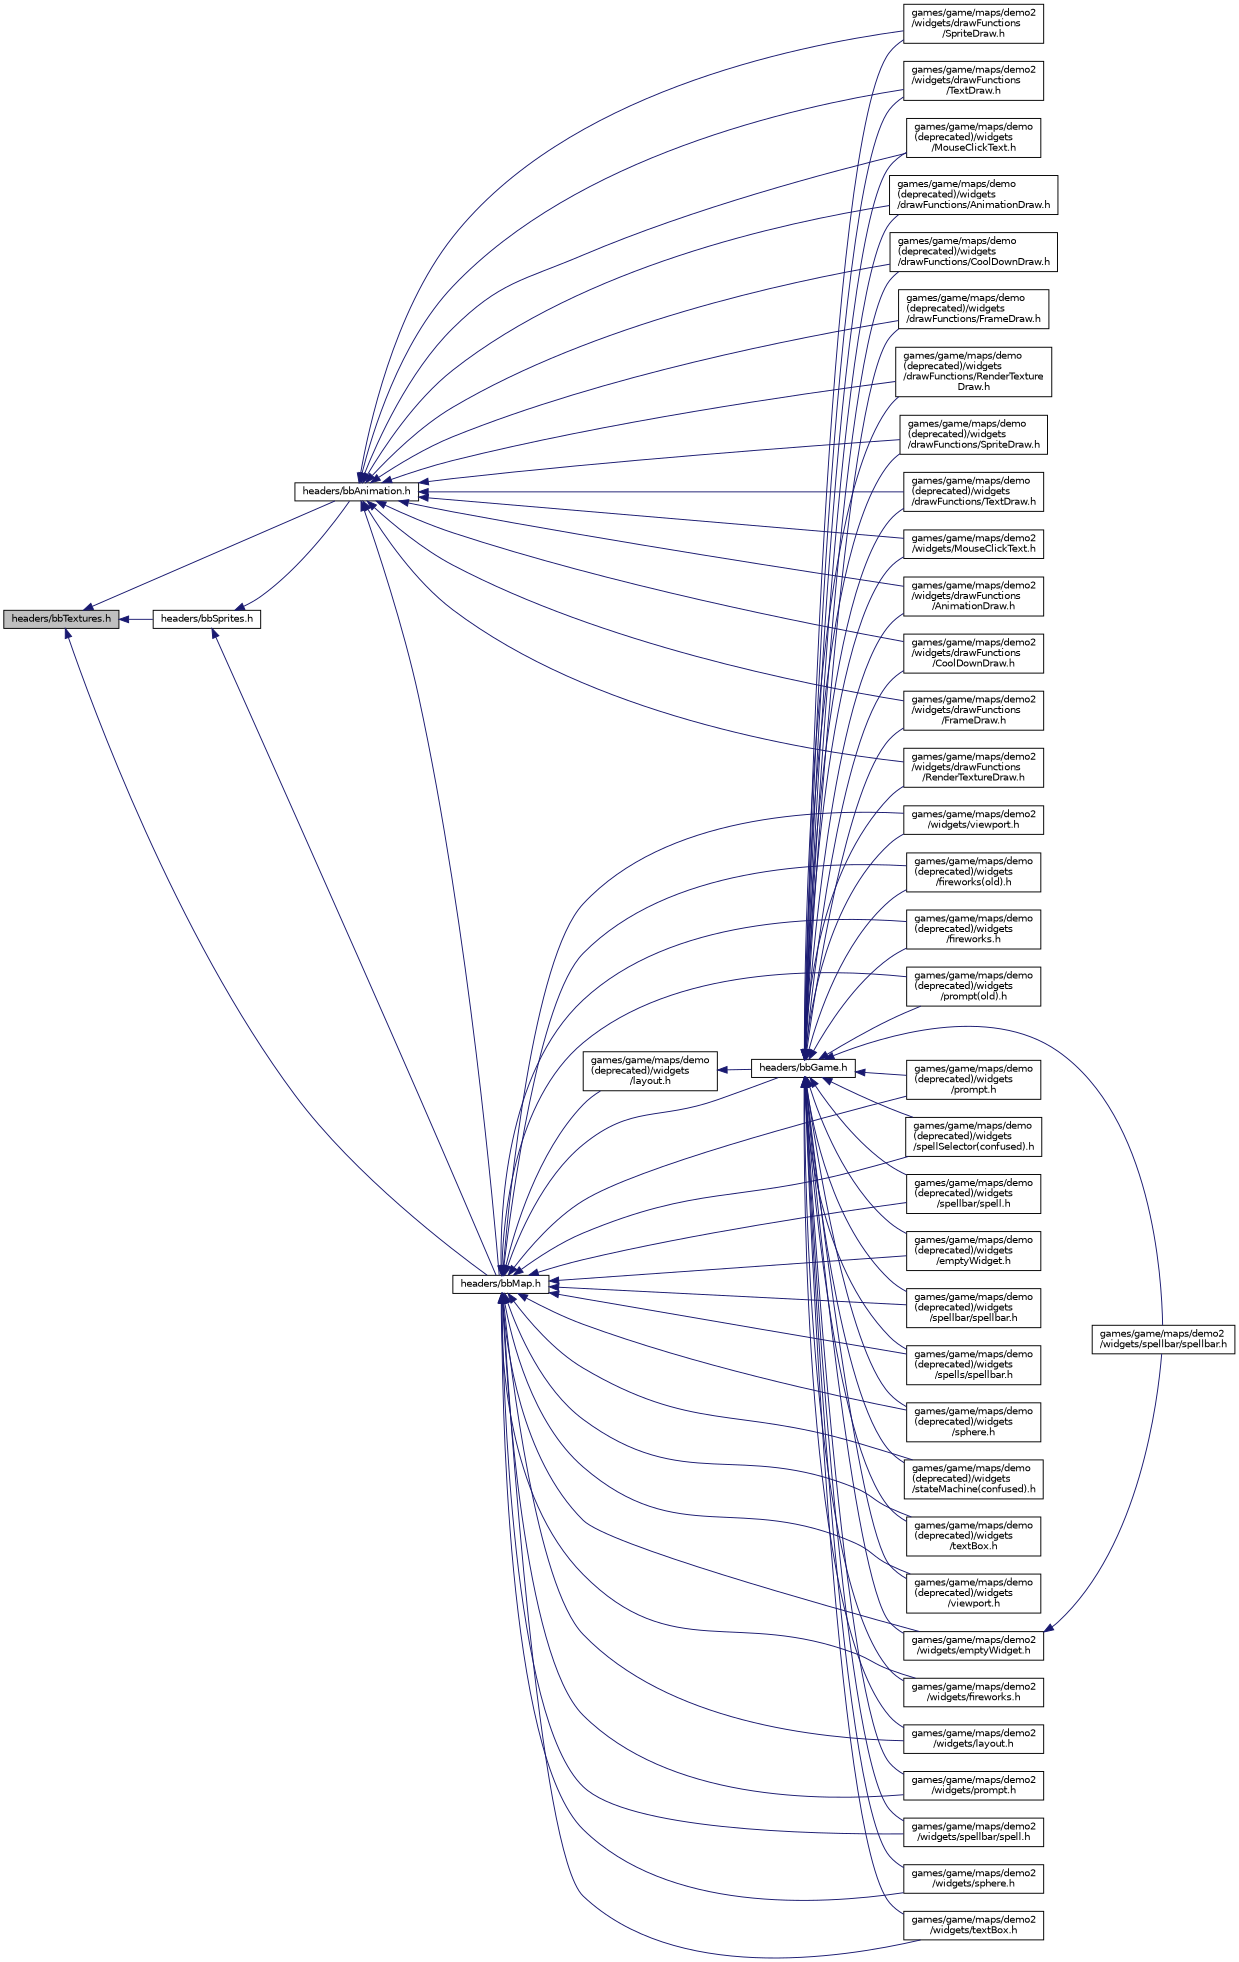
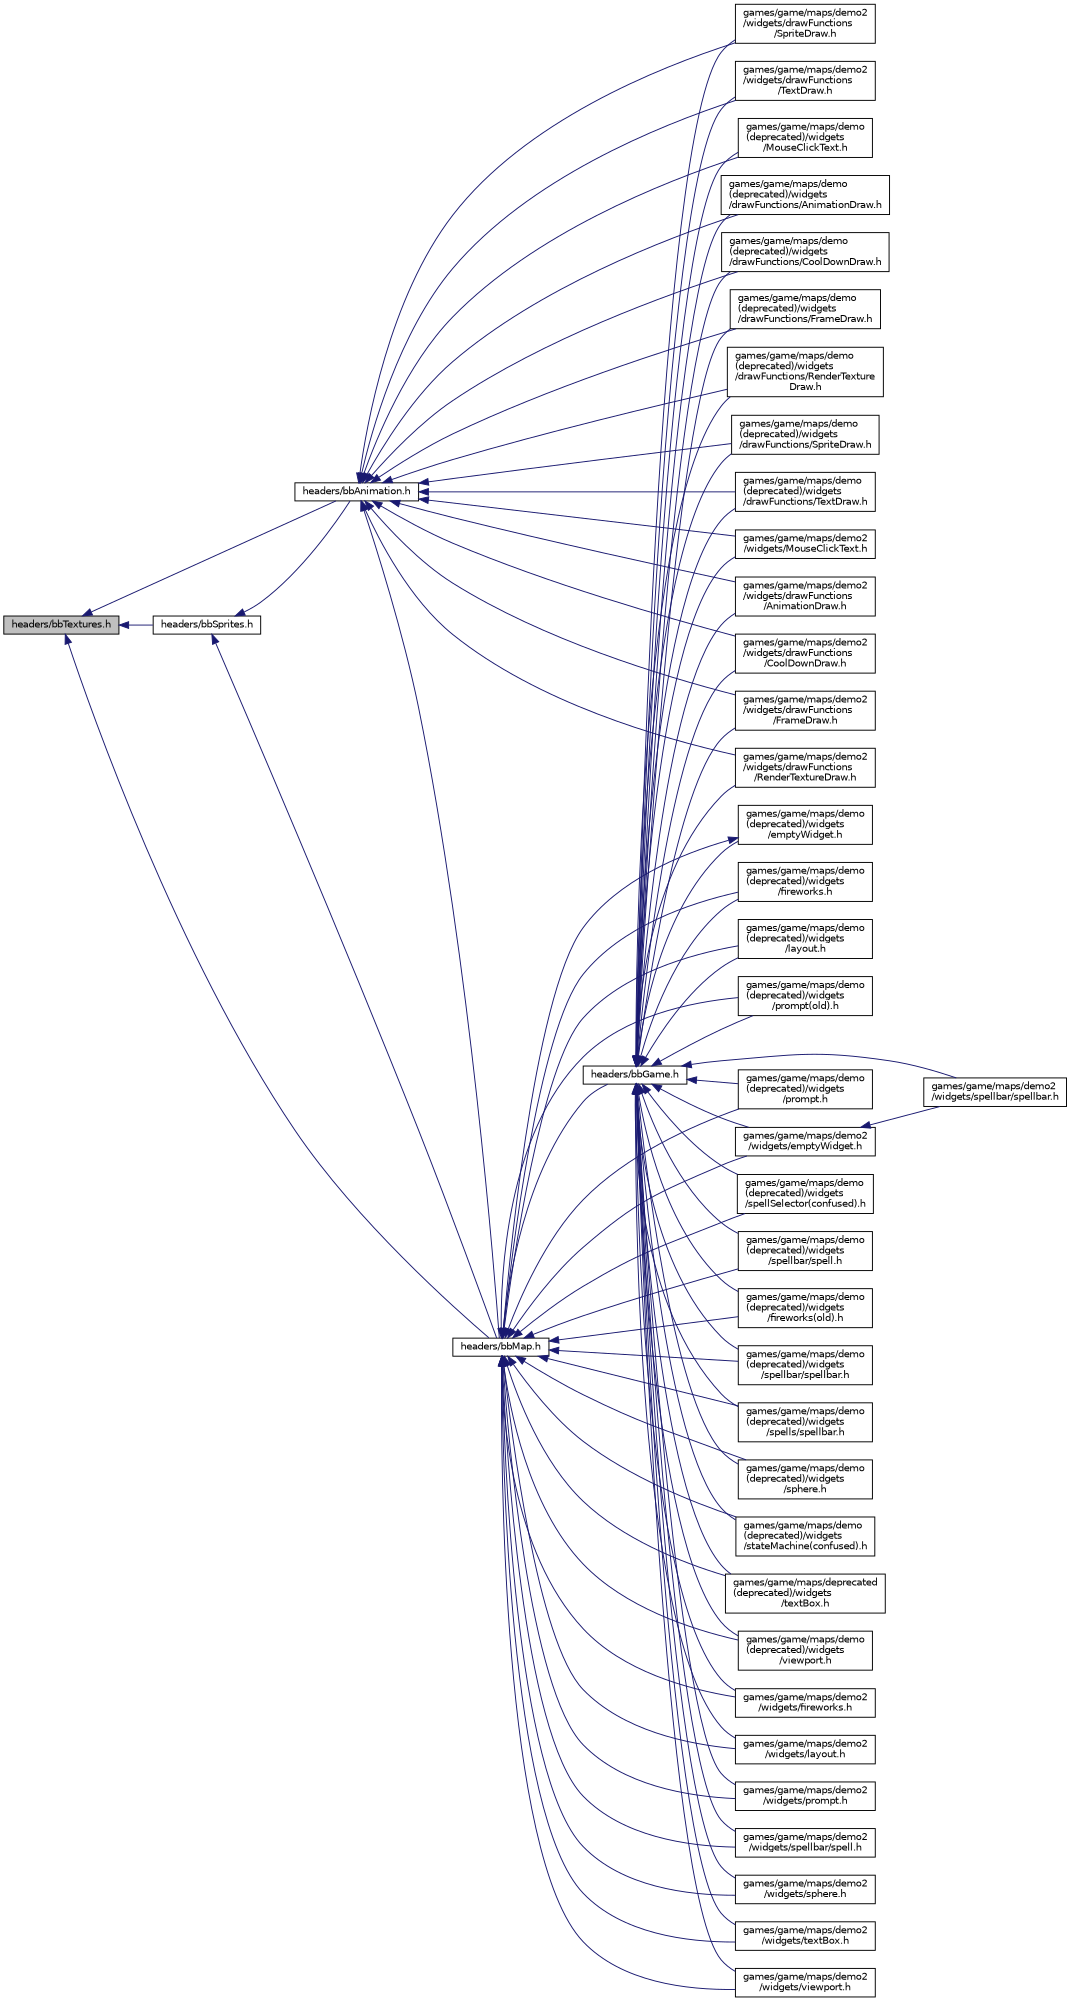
(739, 1070) -> (687, 999)
(733, 1268) -> (543, 1044)
(974, 1536) -> (805, 1594)
